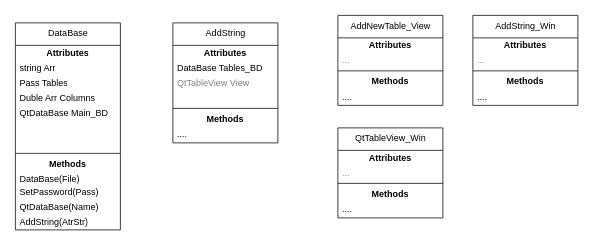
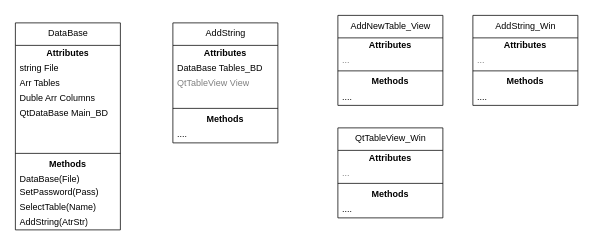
(43, 68) -> (43, 68)
(45, 83) -> (43, 83)
(60, 207) -> (60, 207)
